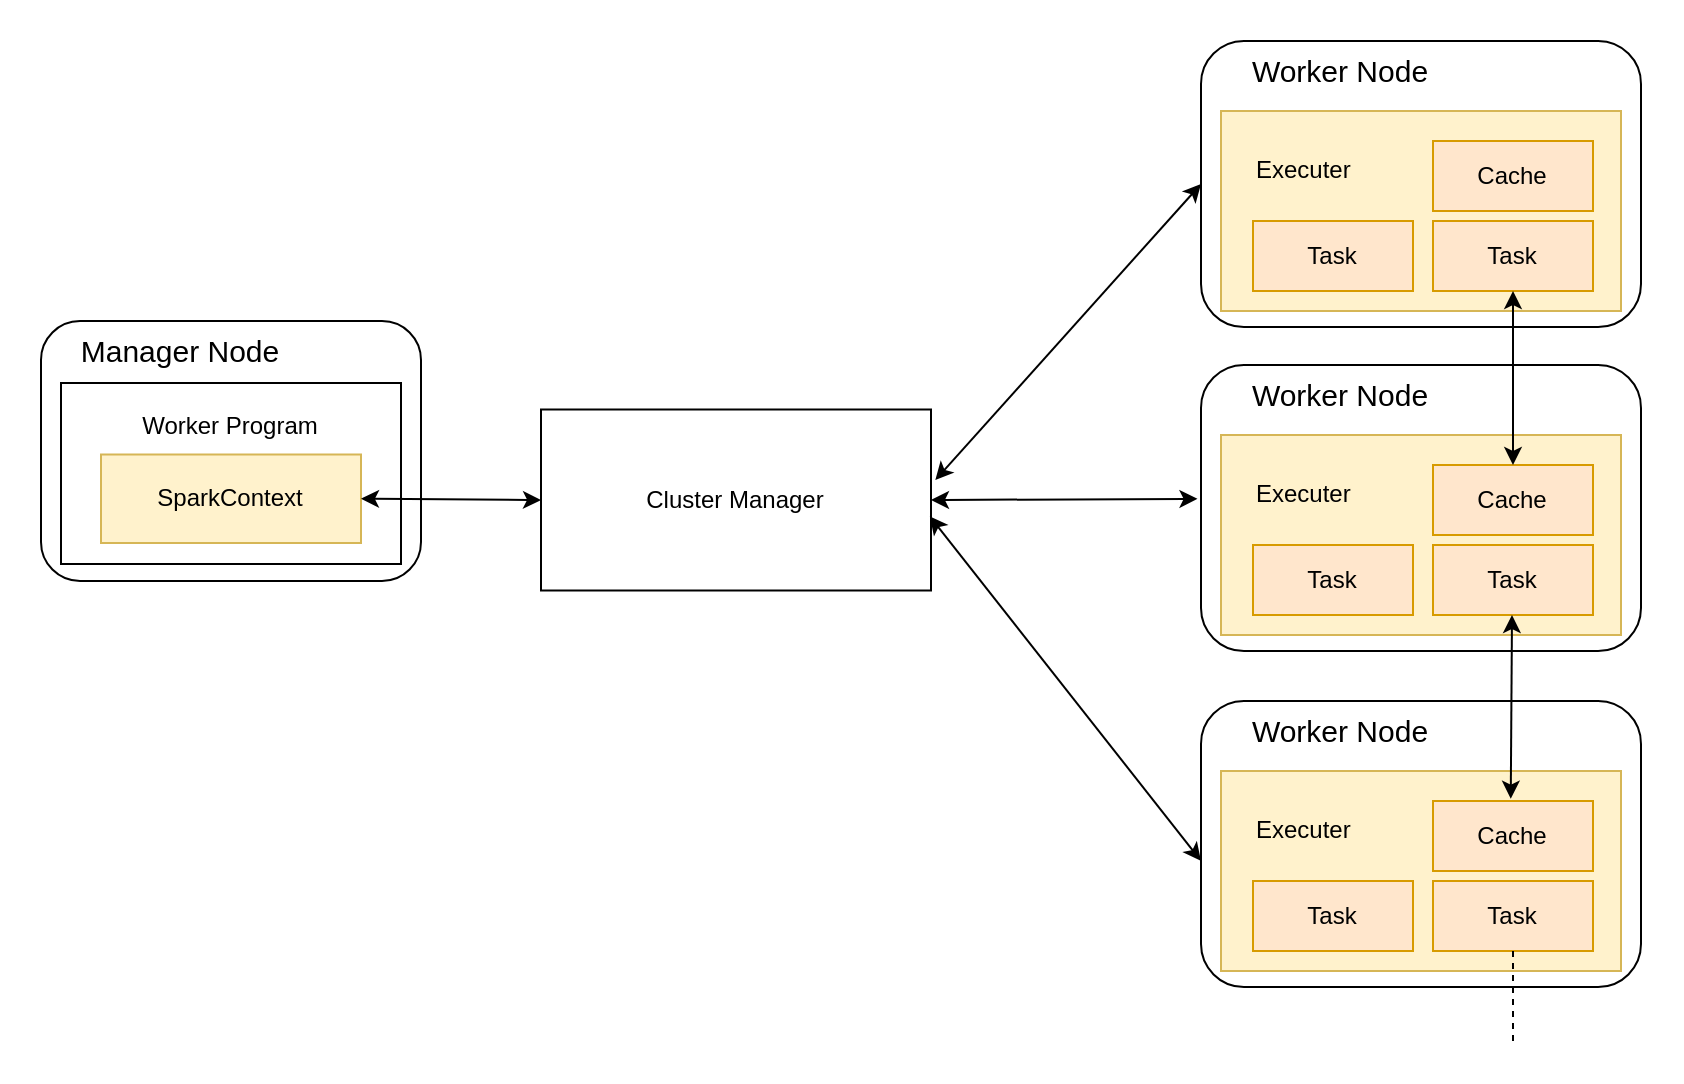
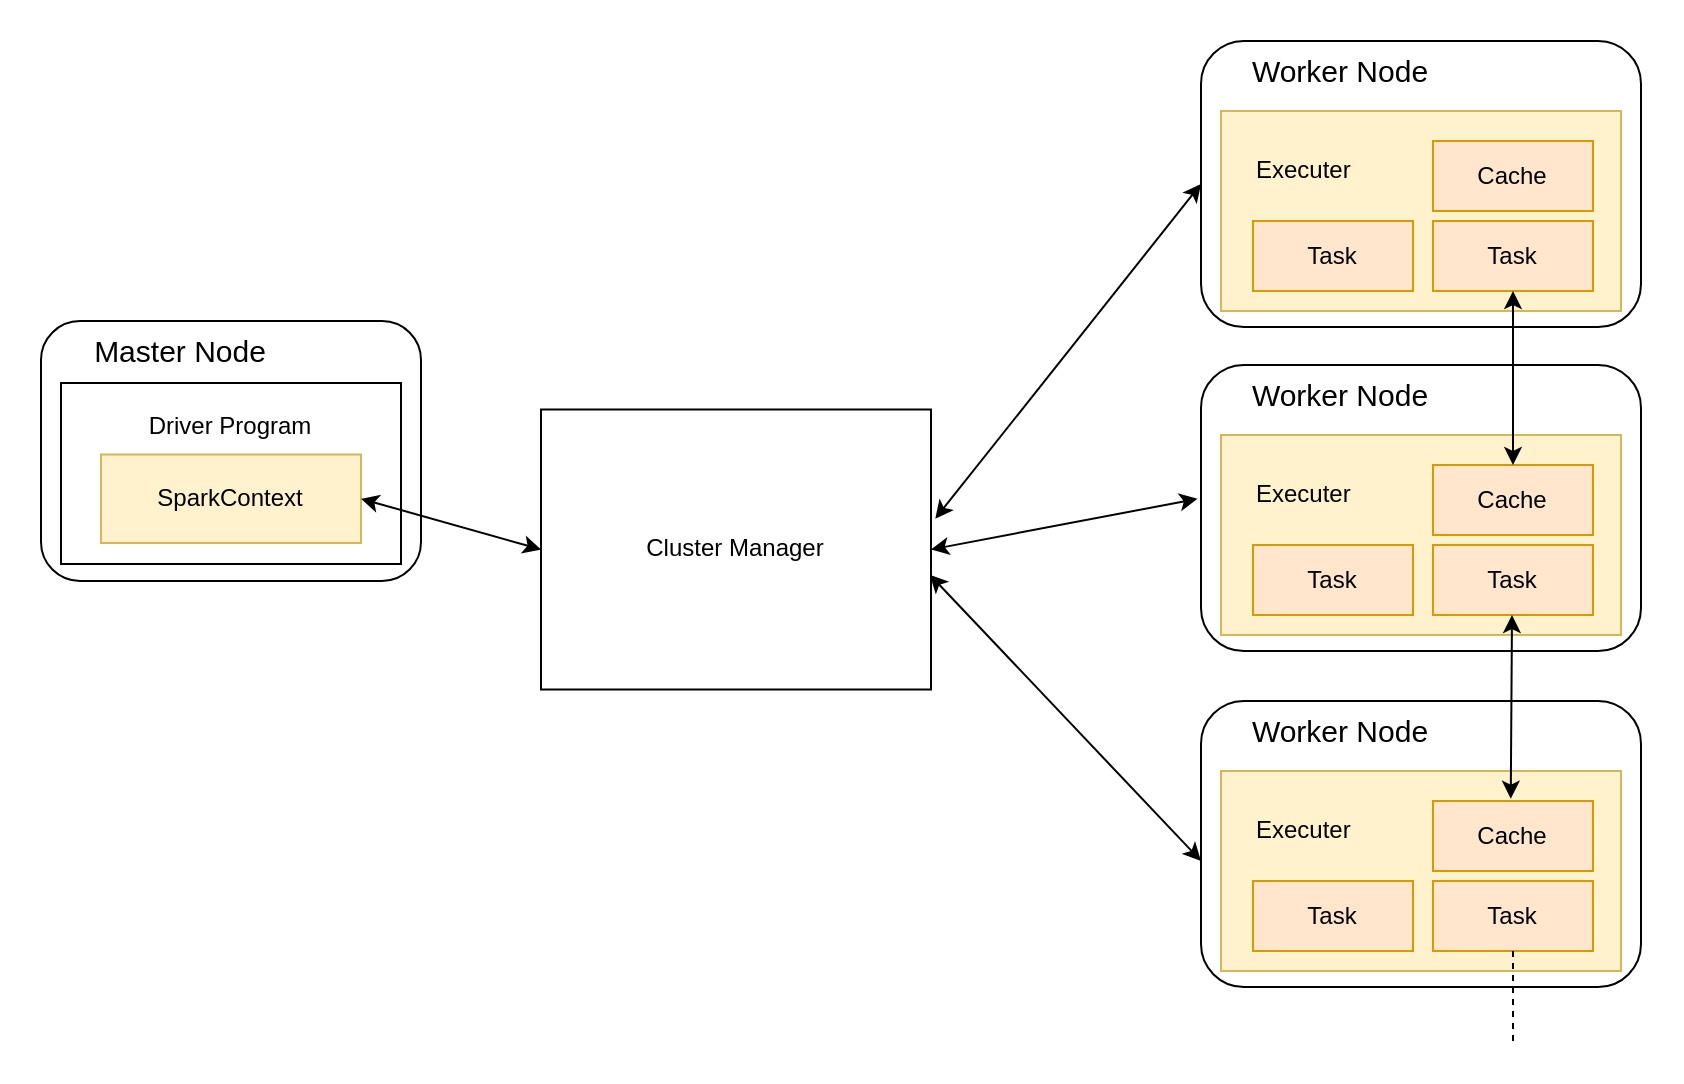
(181, 351) -> (181, 351)
(231, 427) -> (231, 427)
(736, 500) -> (736, 550)
